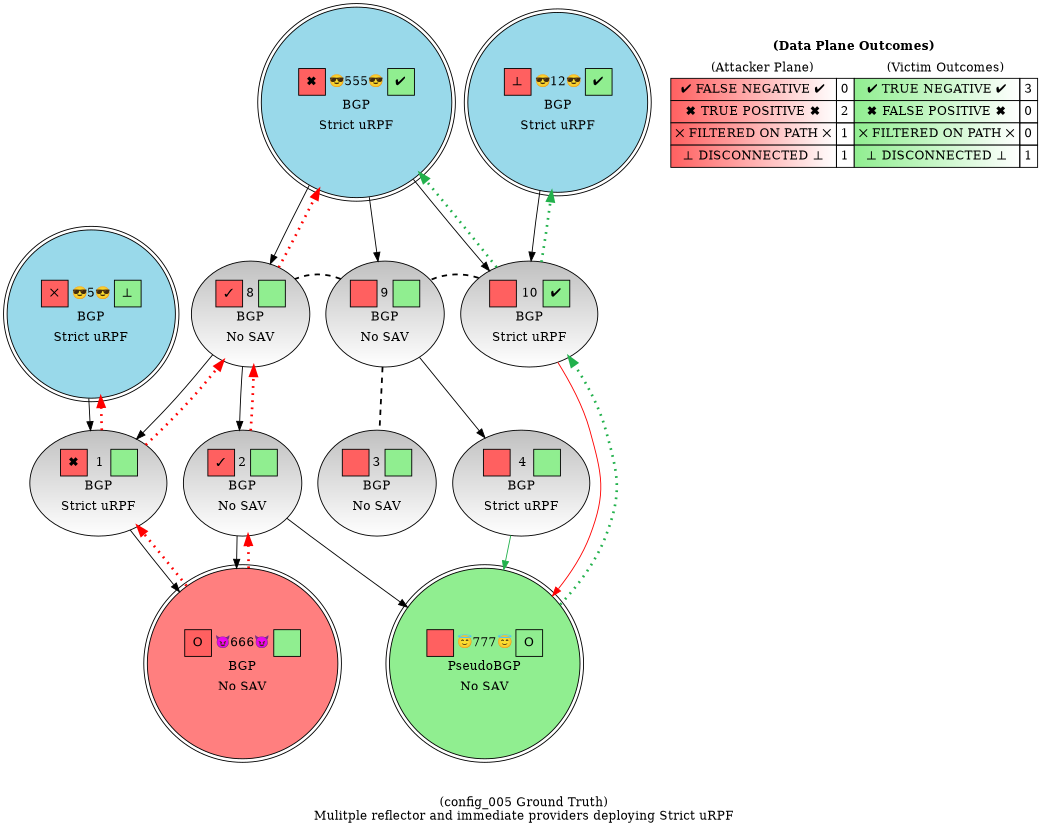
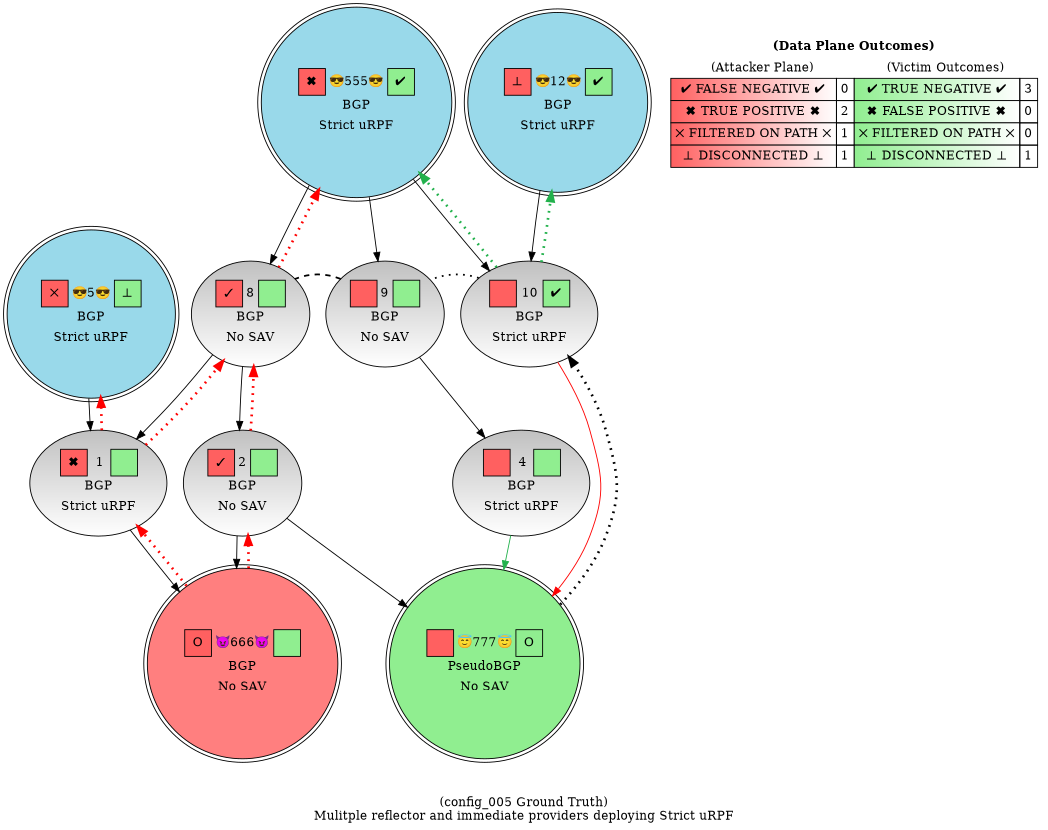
(454, 274) -> (454, 274)
(377, 483) -> none
(617, 488) -> (617, 488)
